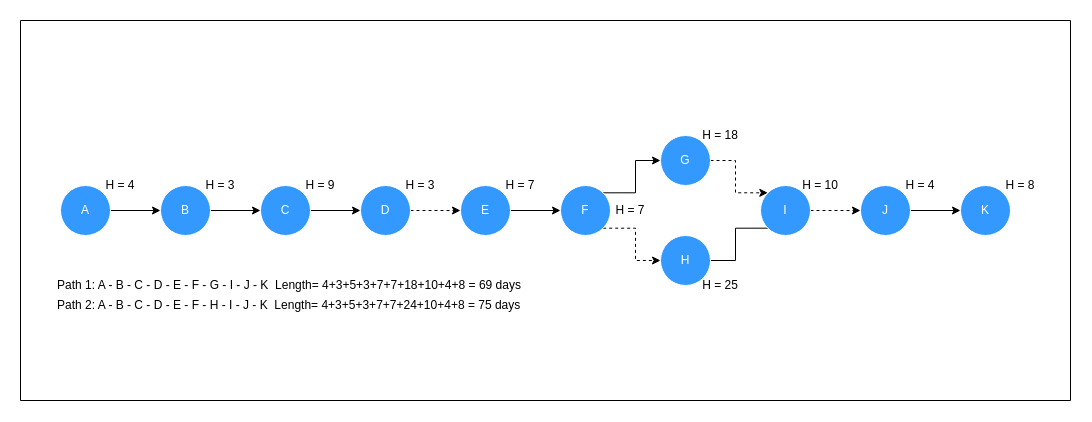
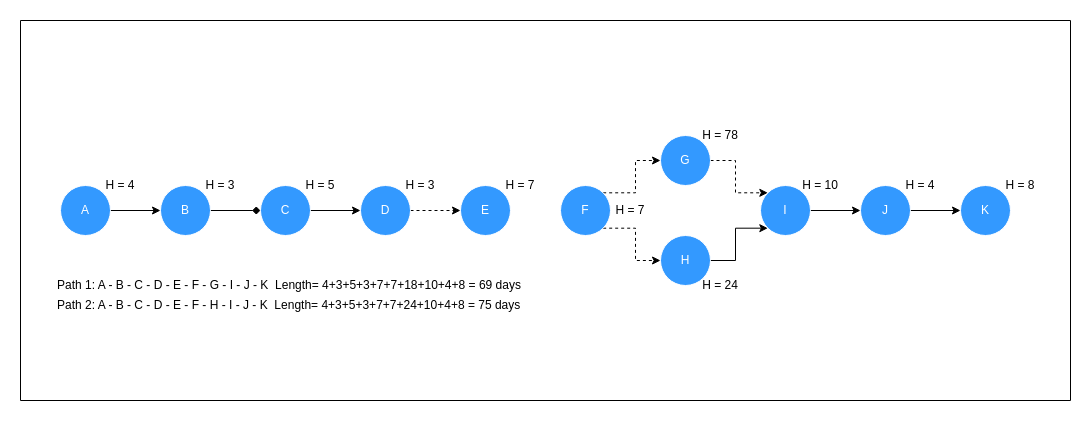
(721, 136) -> (721, 136)
(636, 184) -> (636, 184)
(321, 186) -> (321, 186)
(252, 211) -> (252, 211)
(532, 211) -> none
(833, 211) -> (833, 211)
(762, 228) -> (759, 228)
(721, 286) -> (721, 286)
